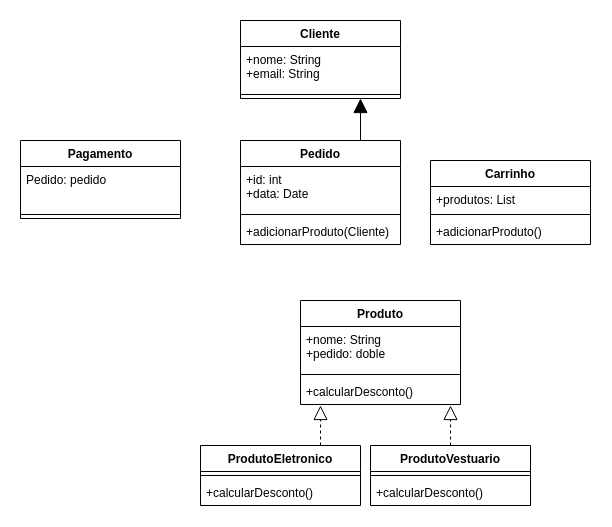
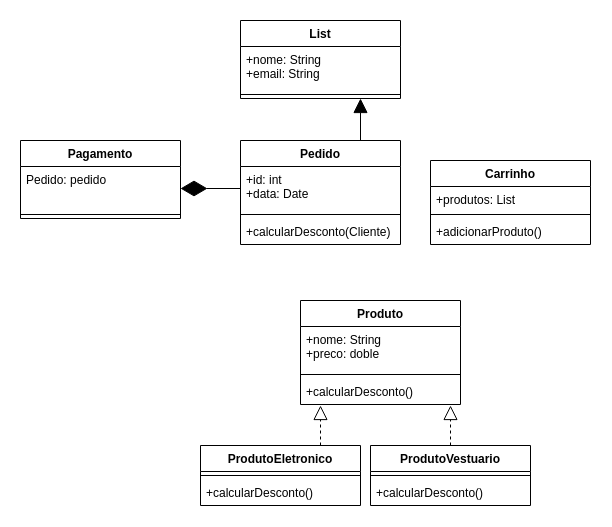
(321, 35) -> (321, 35)
none -> (222, 189)
(322, 240) -> (322, 240)
(347, 348) -> (346, 348)
